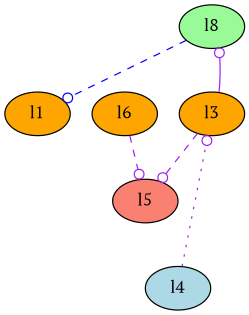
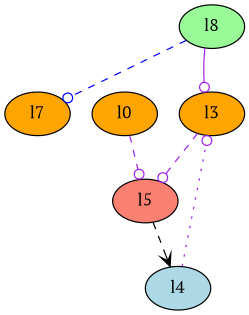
(220, 75) -> (204, 65)
(38, 114) -> (38, 114)
(125, 114) -> (125, 114)
none -> (159, 239)
